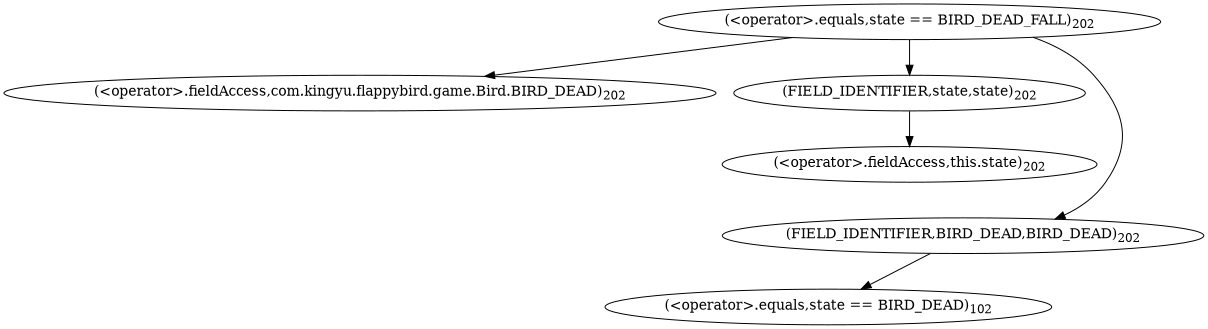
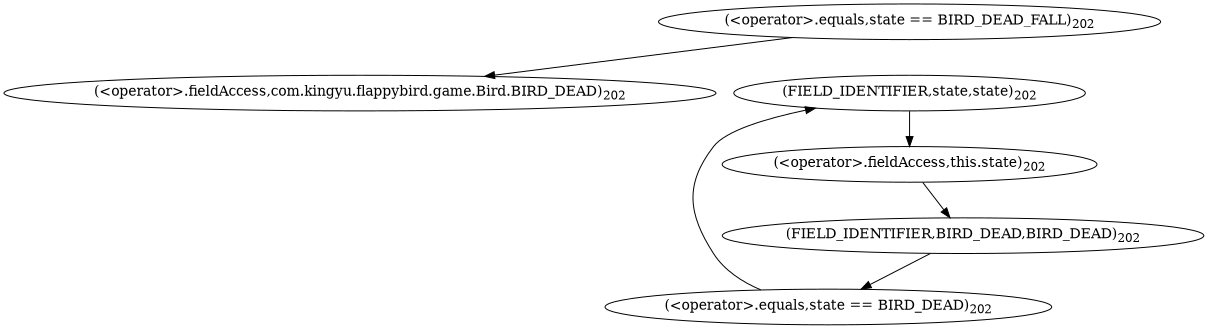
(910, 53) -> (696, 180)
(1119, 117) -> (933, 196)
(981, 306) -> (981, 306)
